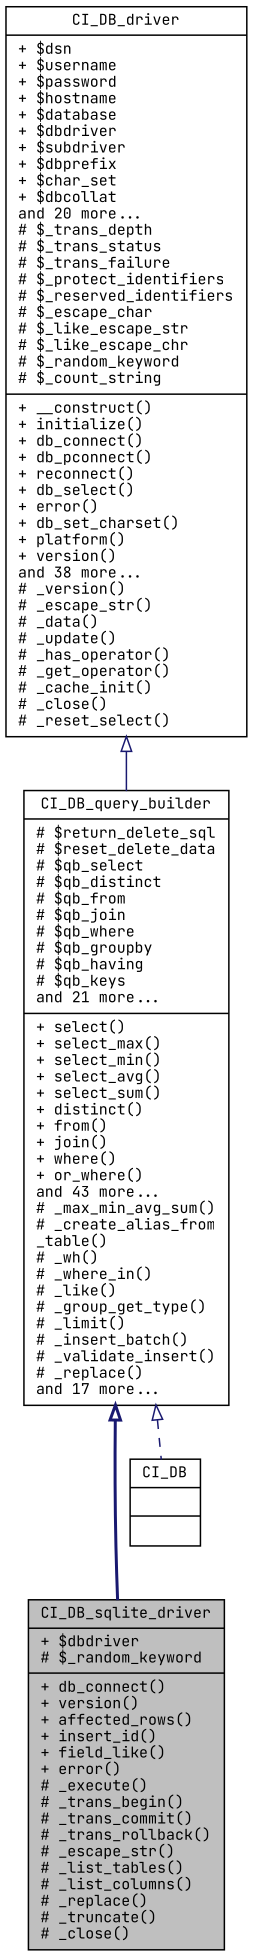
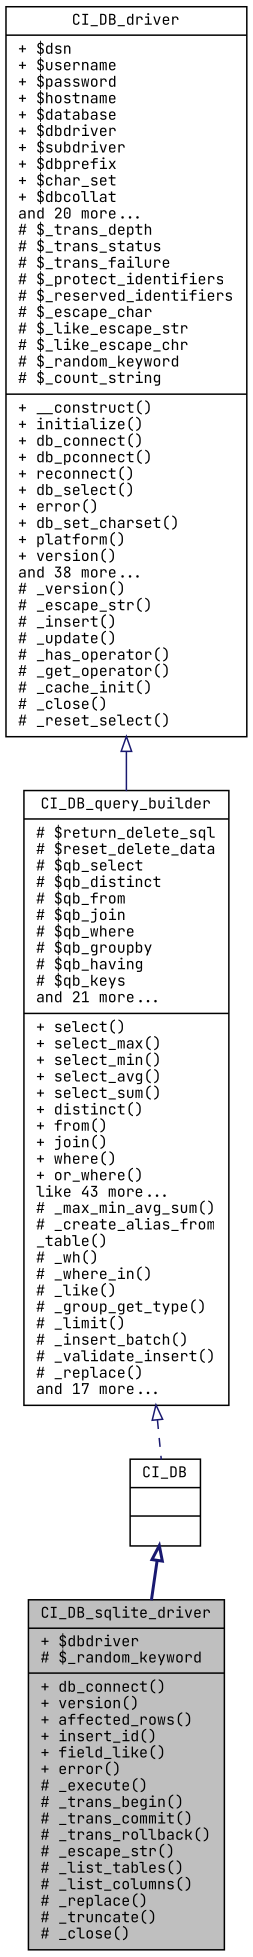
(59, 622) -> (68, 622)
(99, 1192) -> (104, 1192)
(115, 1510) -> (154, 1580)
